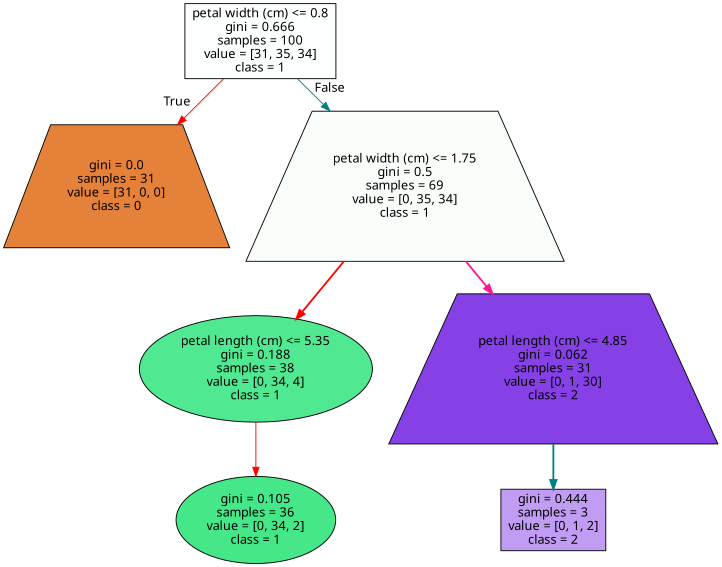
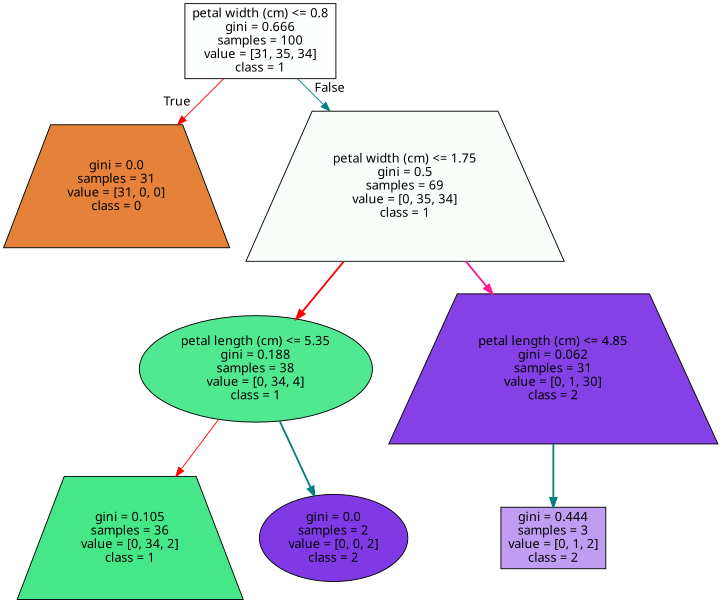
(256, 520) -> (130, 538)
none -> (334, 538)
